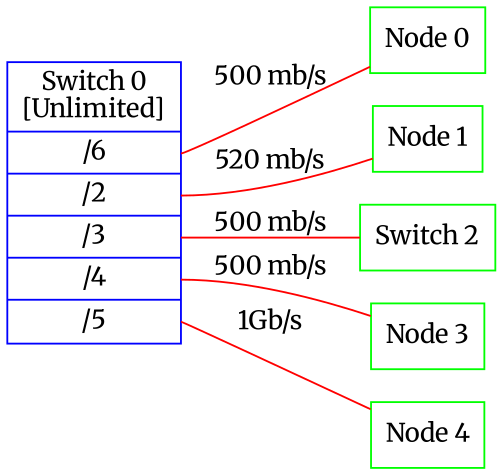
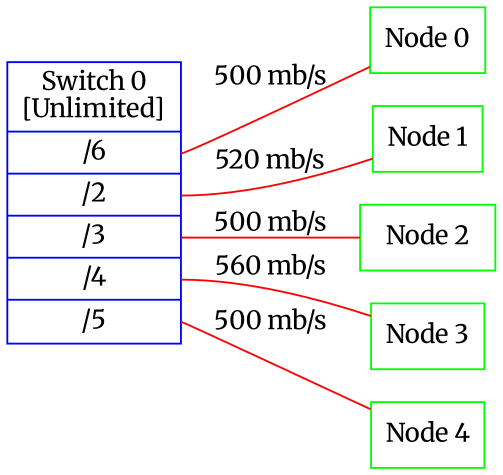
(428, 238) -> (428, 238)
(271, 268) -> (271, 268)
(271, 323) -> (271, 323)
